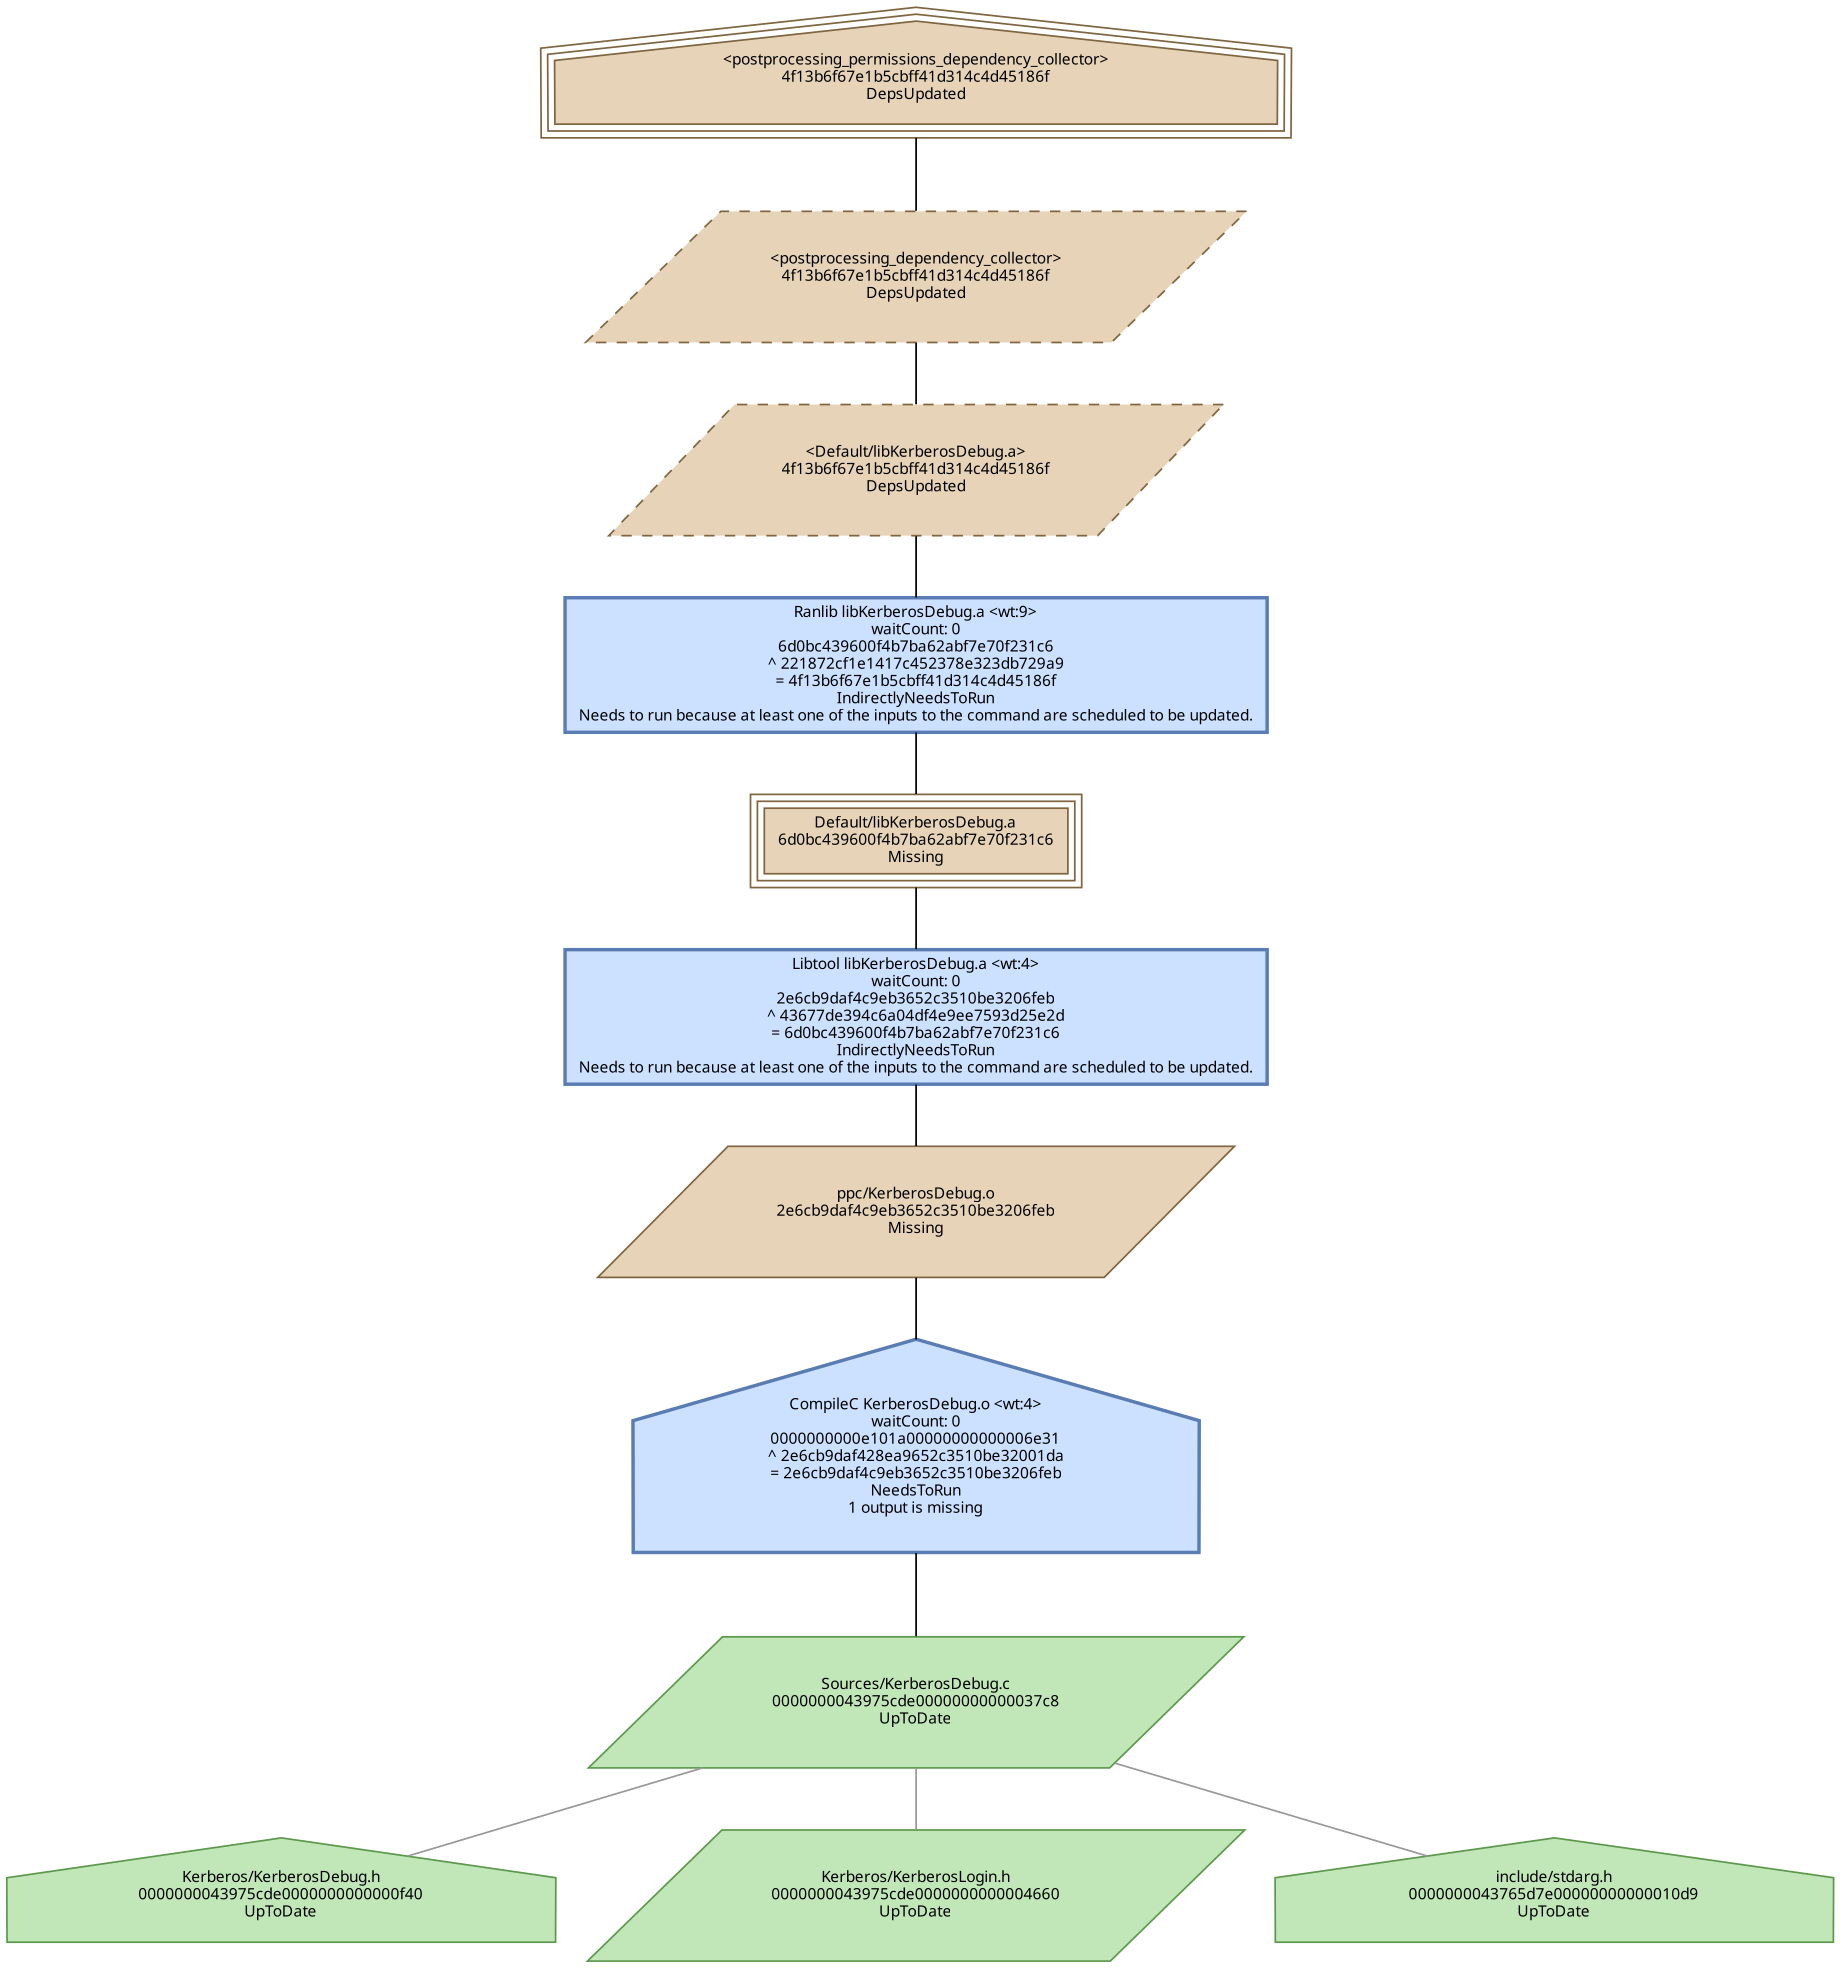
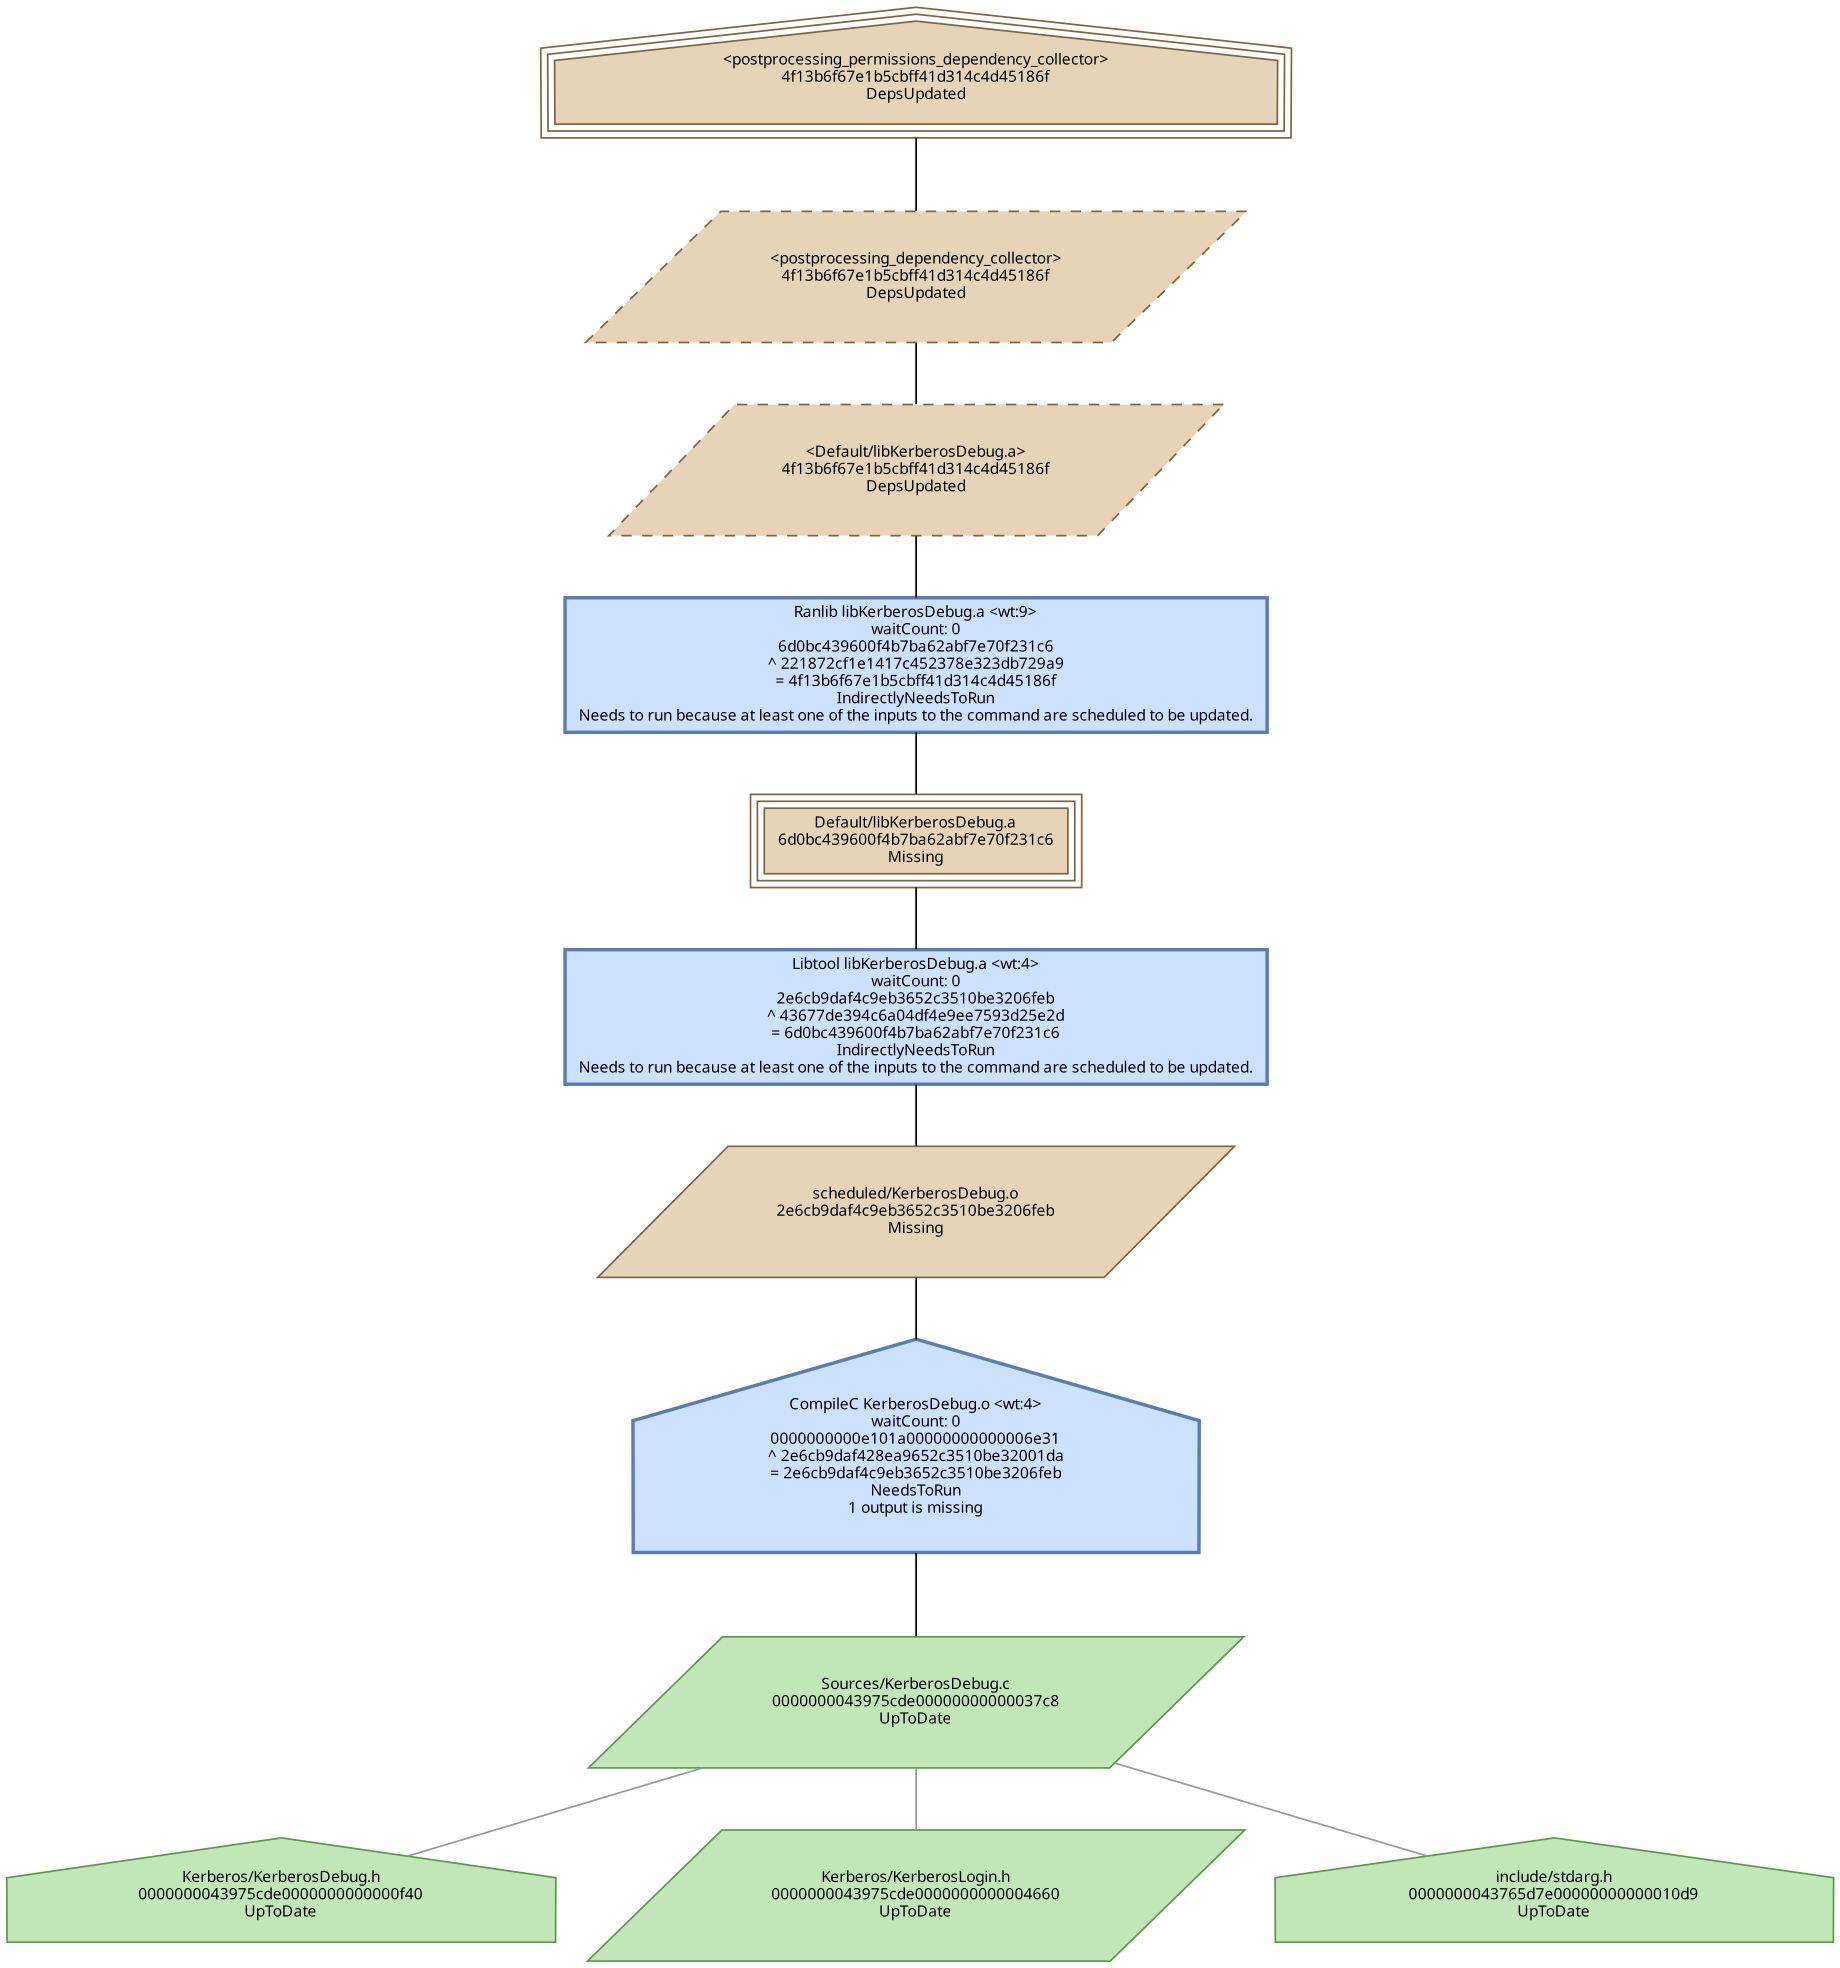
(916, 1212) -> (916, 1212)
